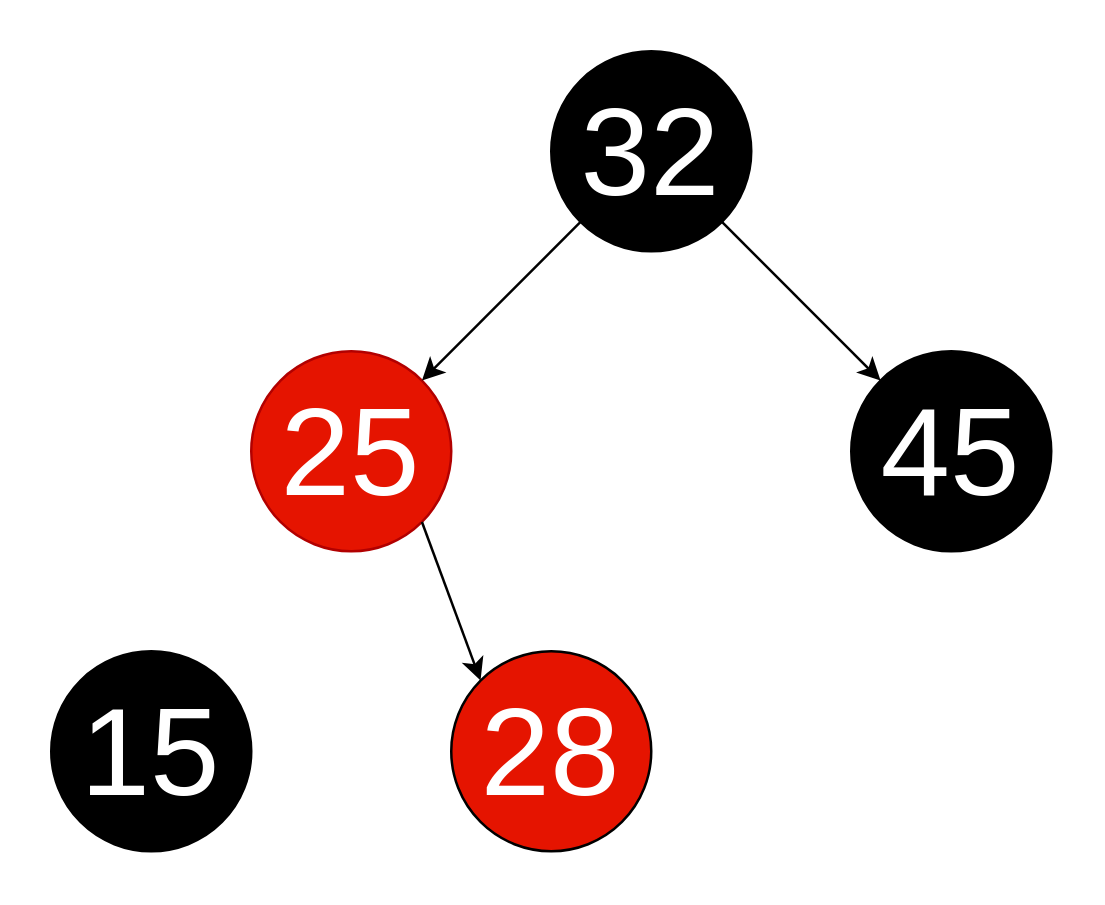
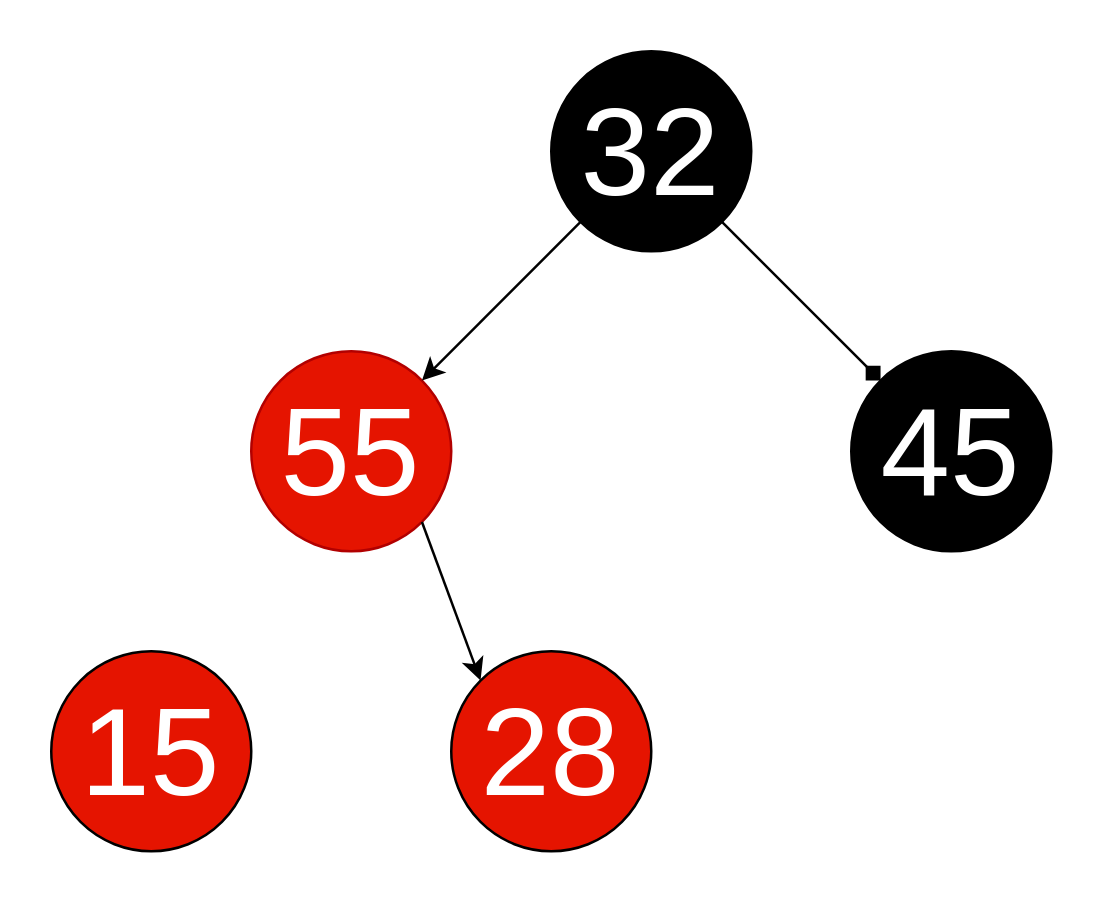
(866, 366) -> (866, 366)
(351, 451) -> (351, 451)
(151, 751) -> (151, 751)
